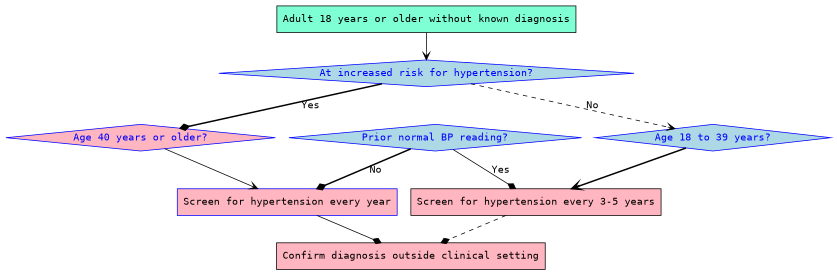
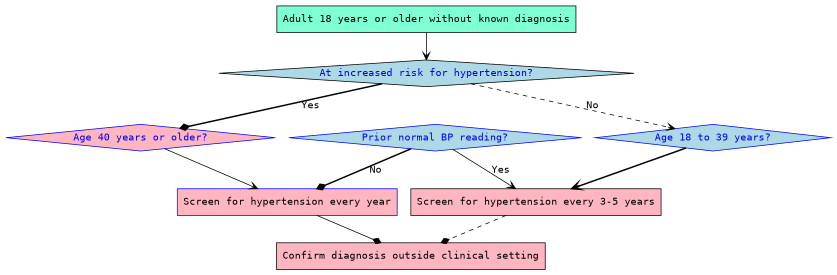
(426, 73) -> (426, 73)
(481, 167) -> (481, 167)
